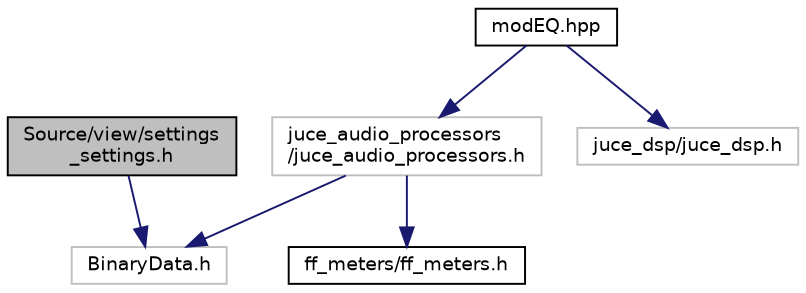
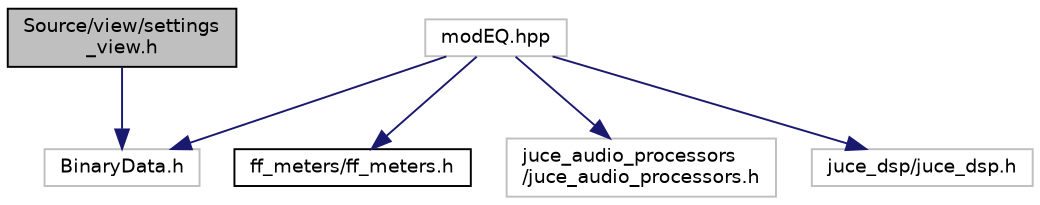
(546, 27) -> (496, 38)
(122, 146) -> (122, 38)
(407, 201) -> (432, 96)
(275, 207) -> (318, 100)
